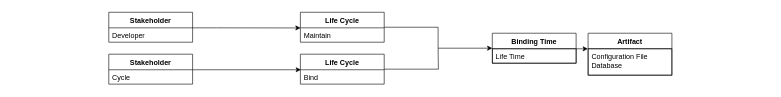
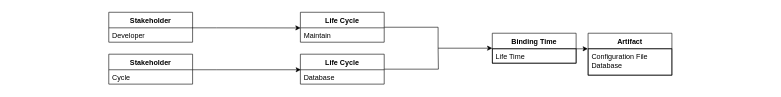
(311, 78) -> (320, 78)
